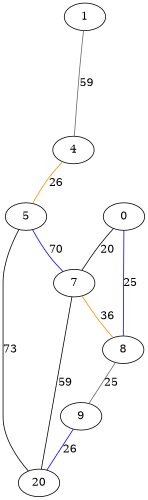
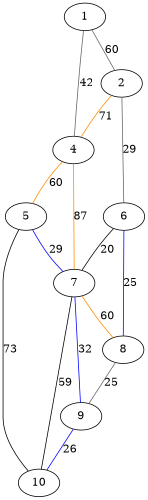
(87, 83) -> (87, 83)
none -> (122, 83)
(56, 183) -> (56, 183)
none -> (74, 217)
(124, 217) -> (124, 217)
(56, 250) -> (56, 250)
(108, 316) -> (108, 316)
none -> (78, 350)
(39, 483) -> (39, 483)
